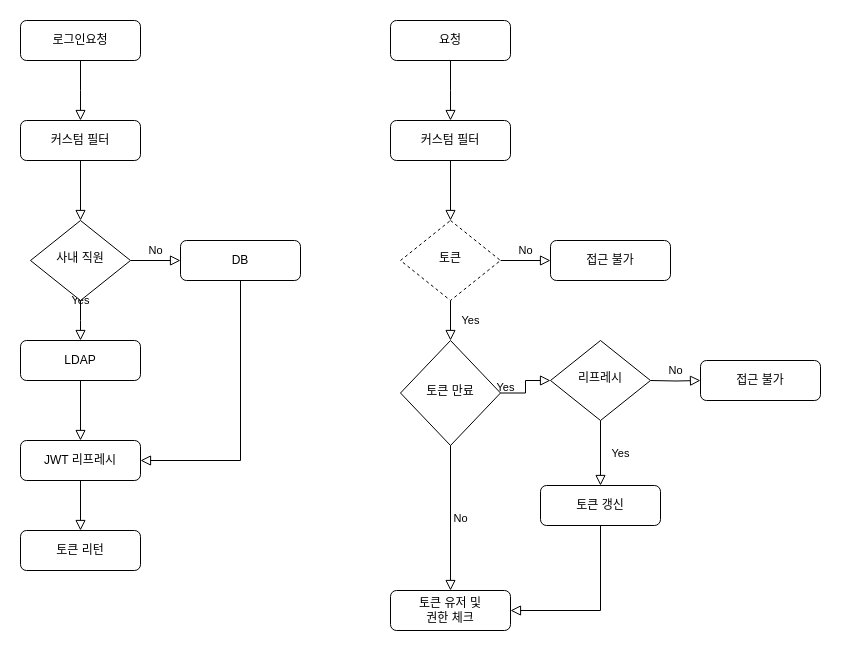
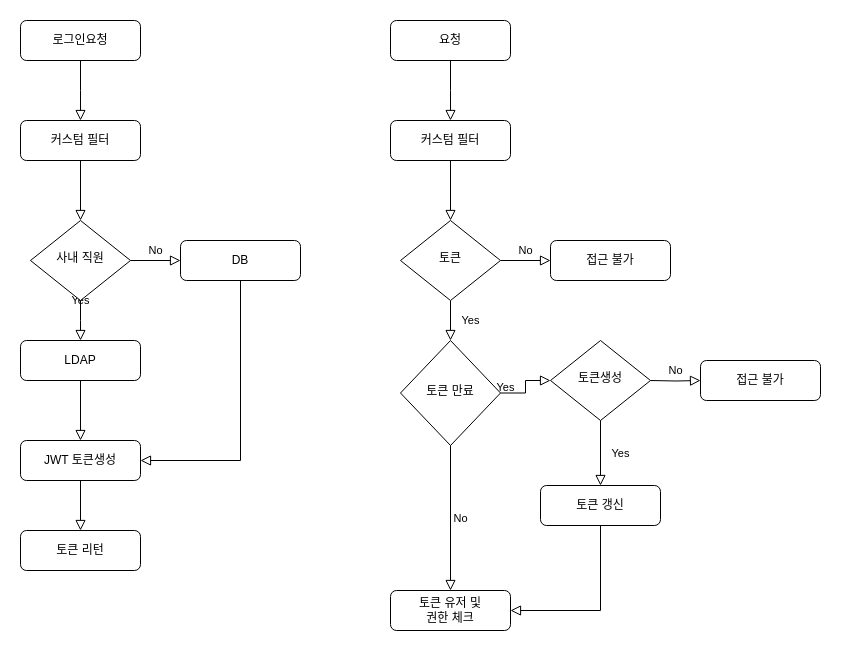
(451, 261) -> (451, 261)
(601, 379) -> (601, 379)
(81, 461) -> (81, 461)
